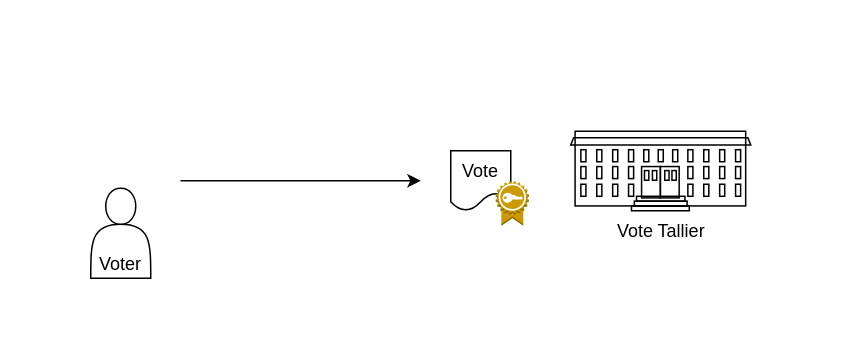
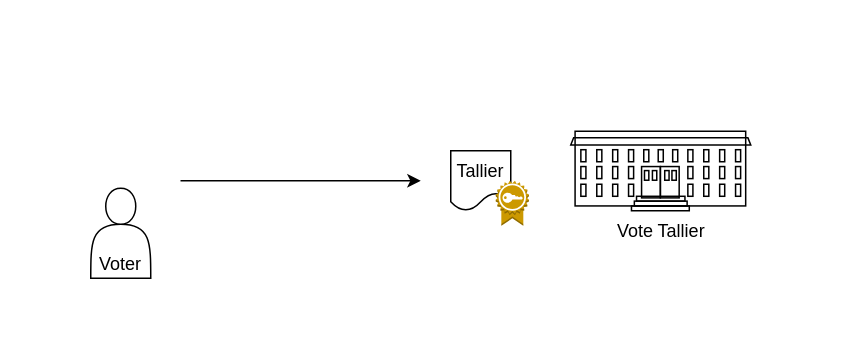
(481, 172) -> (481, 172)
